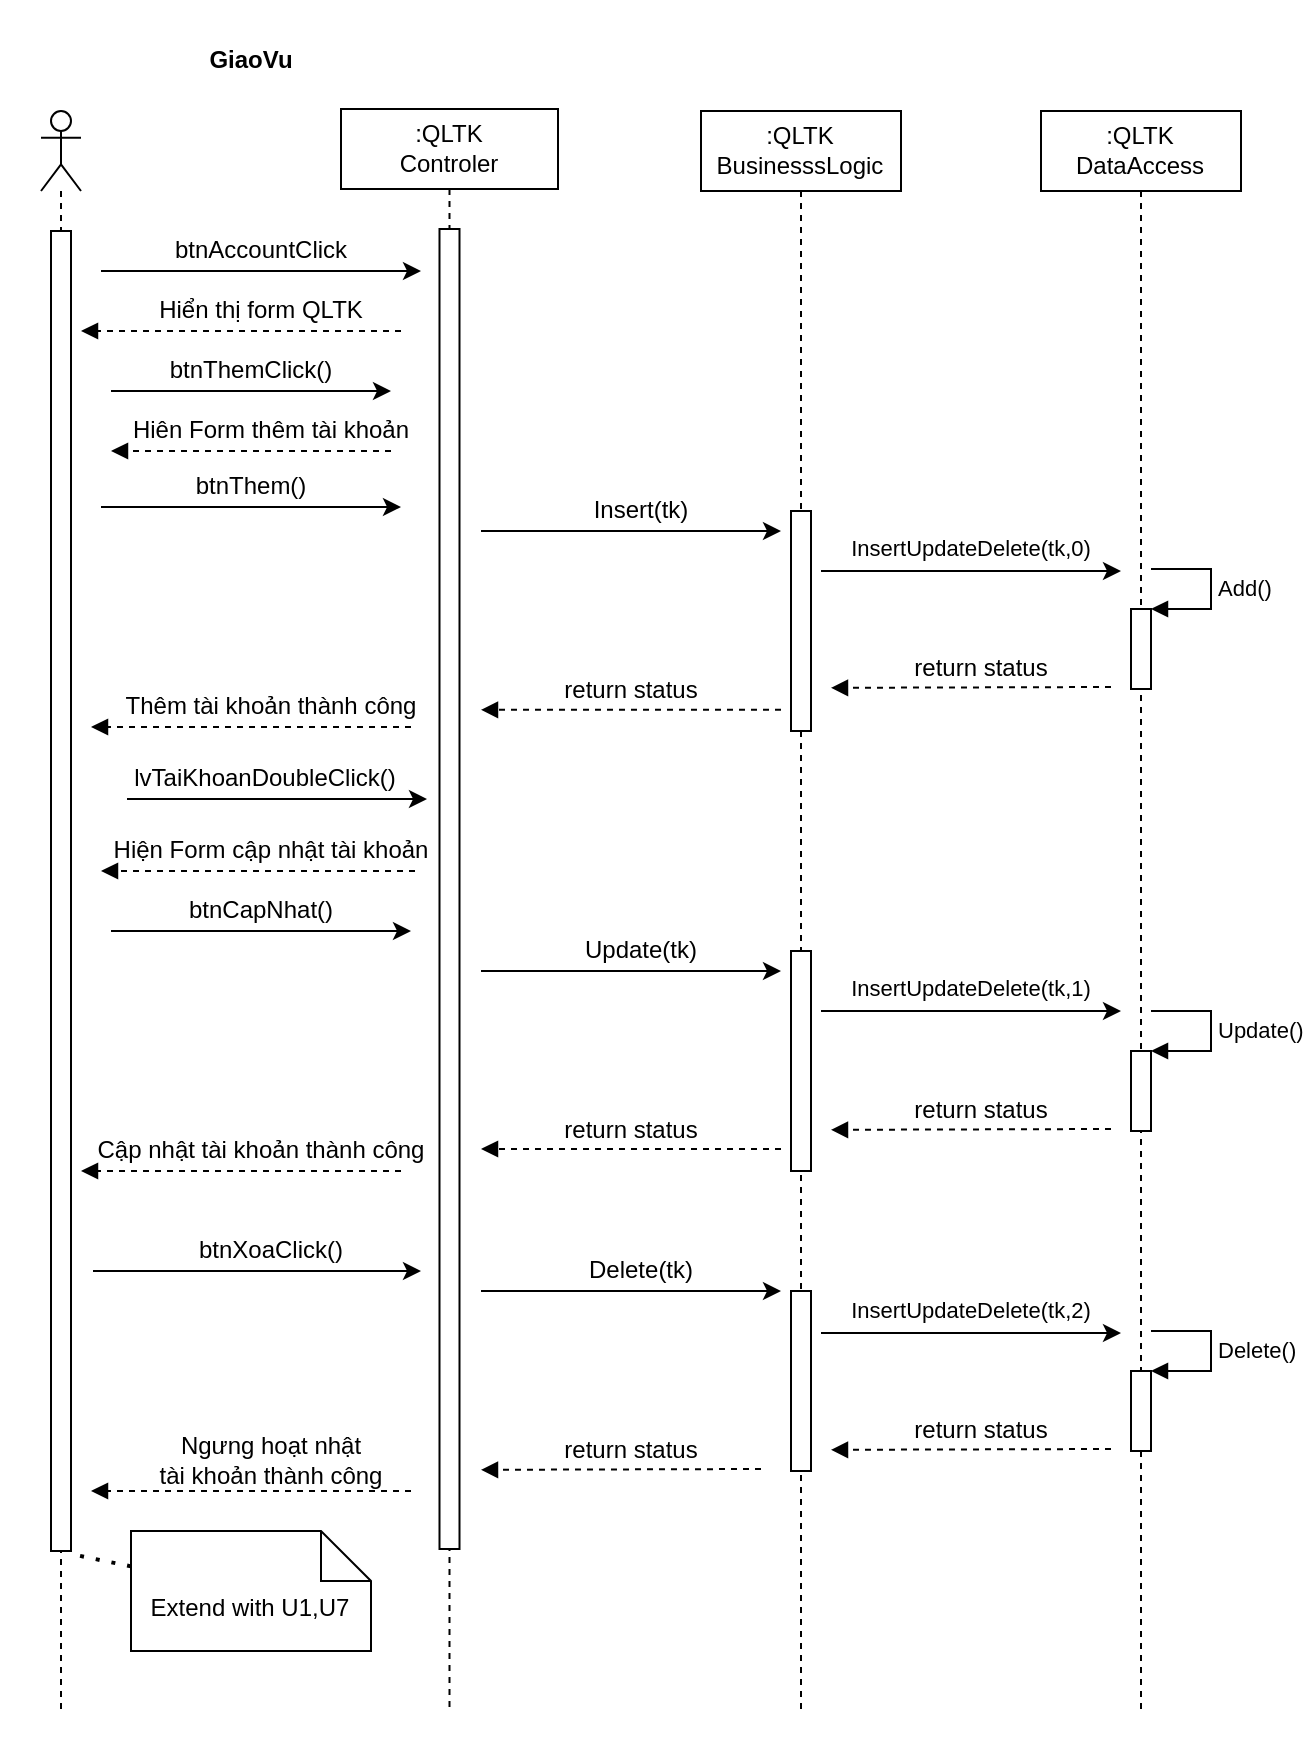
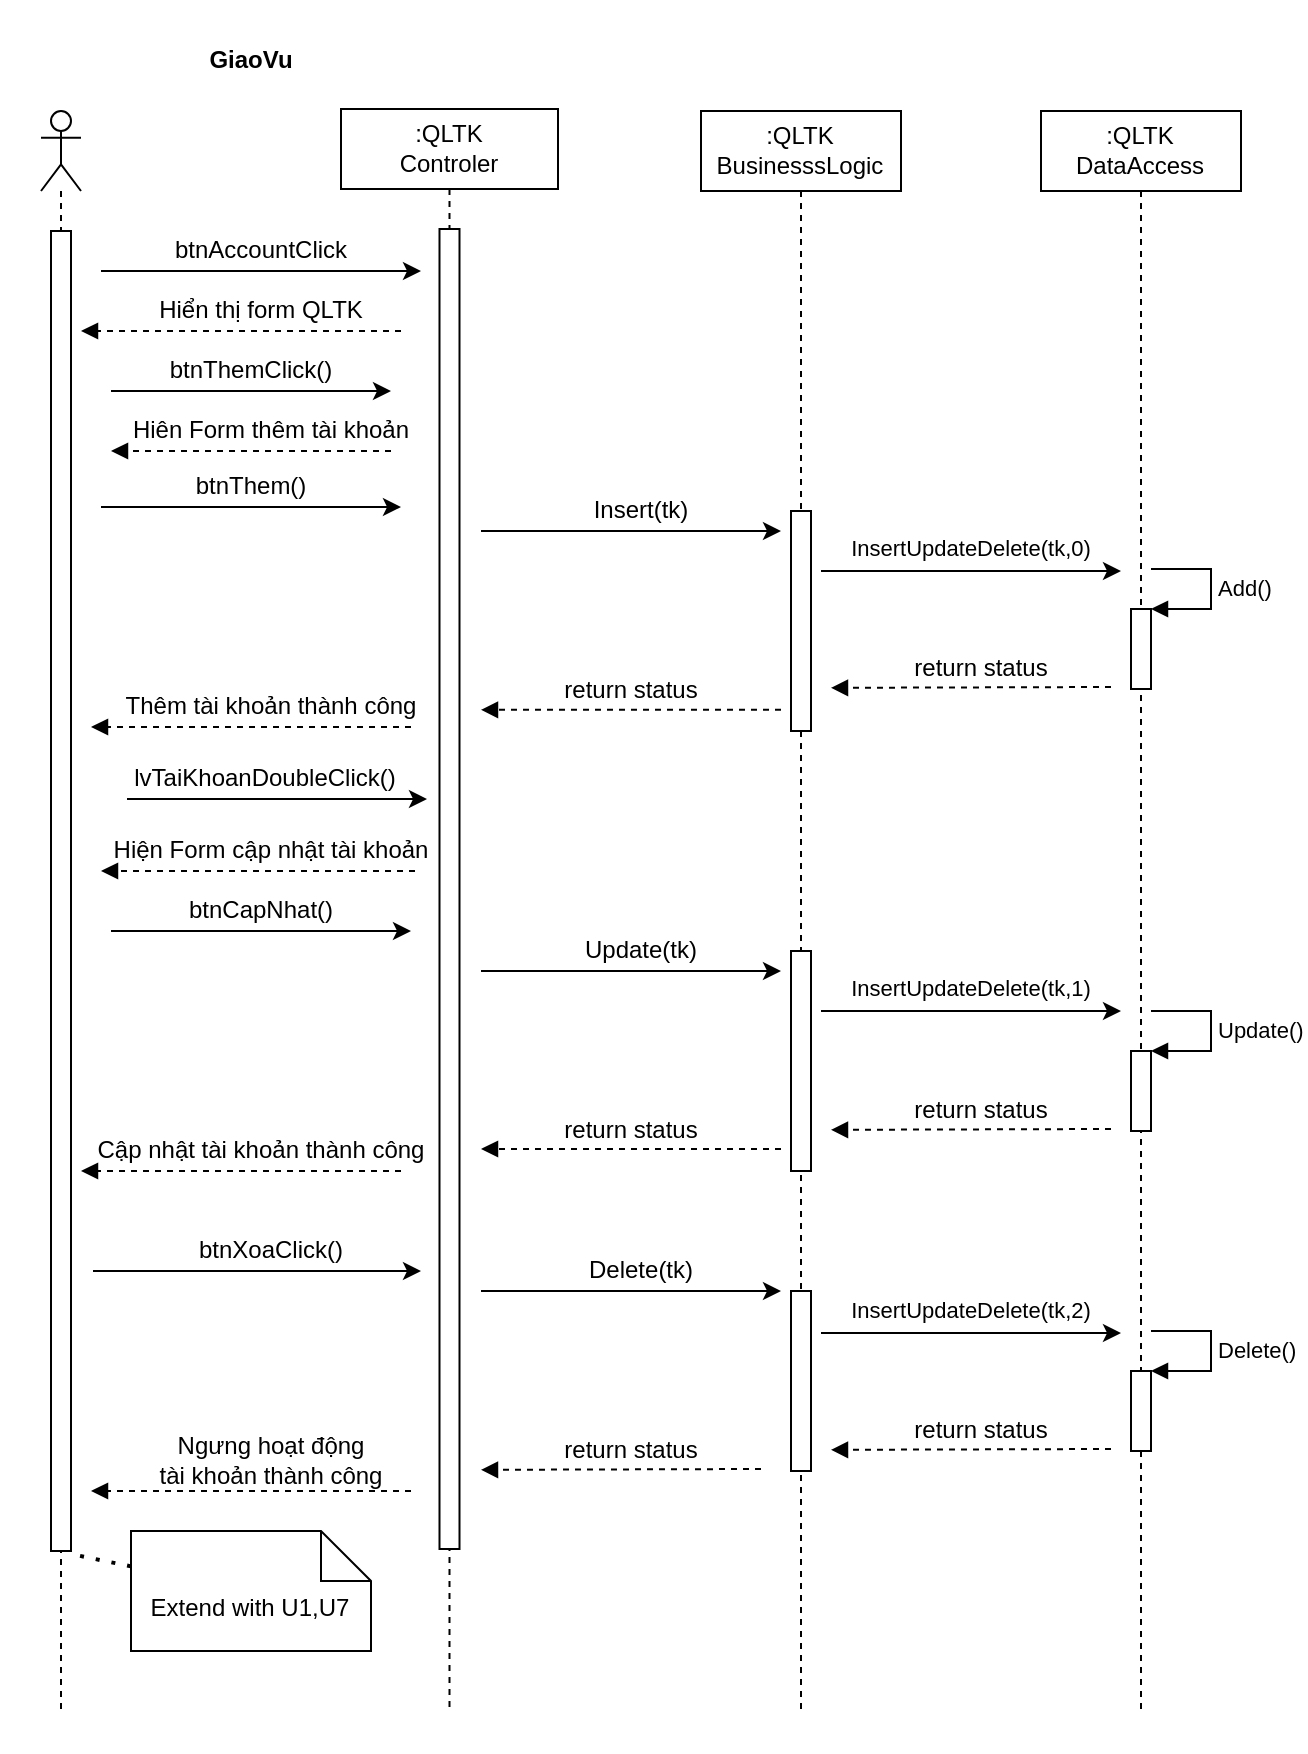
(272, 1461) -> (272, 1461)
